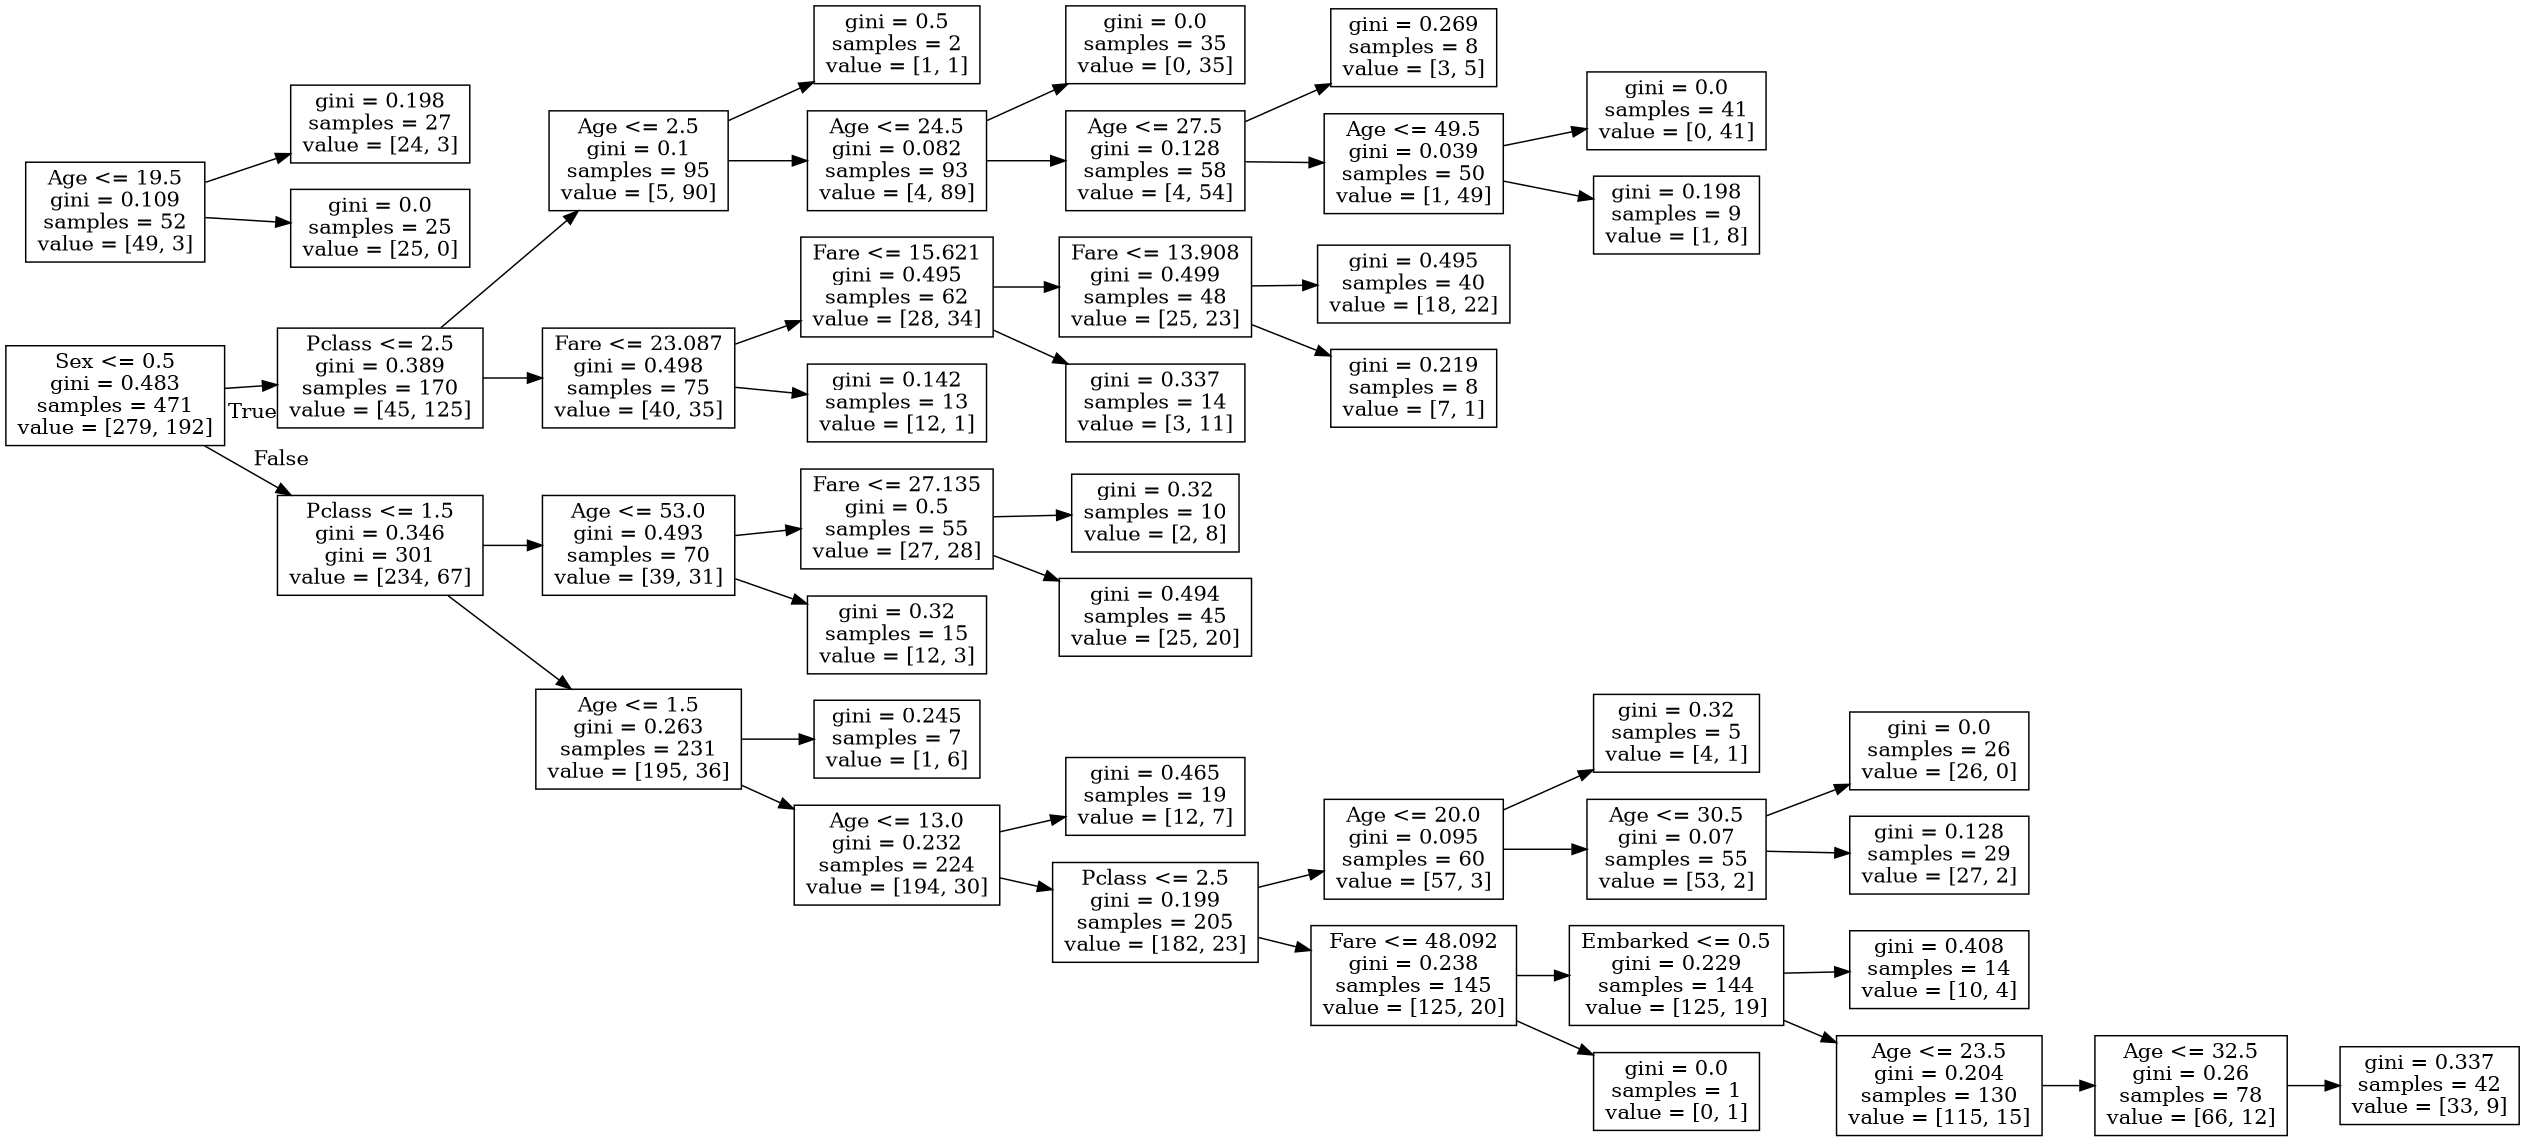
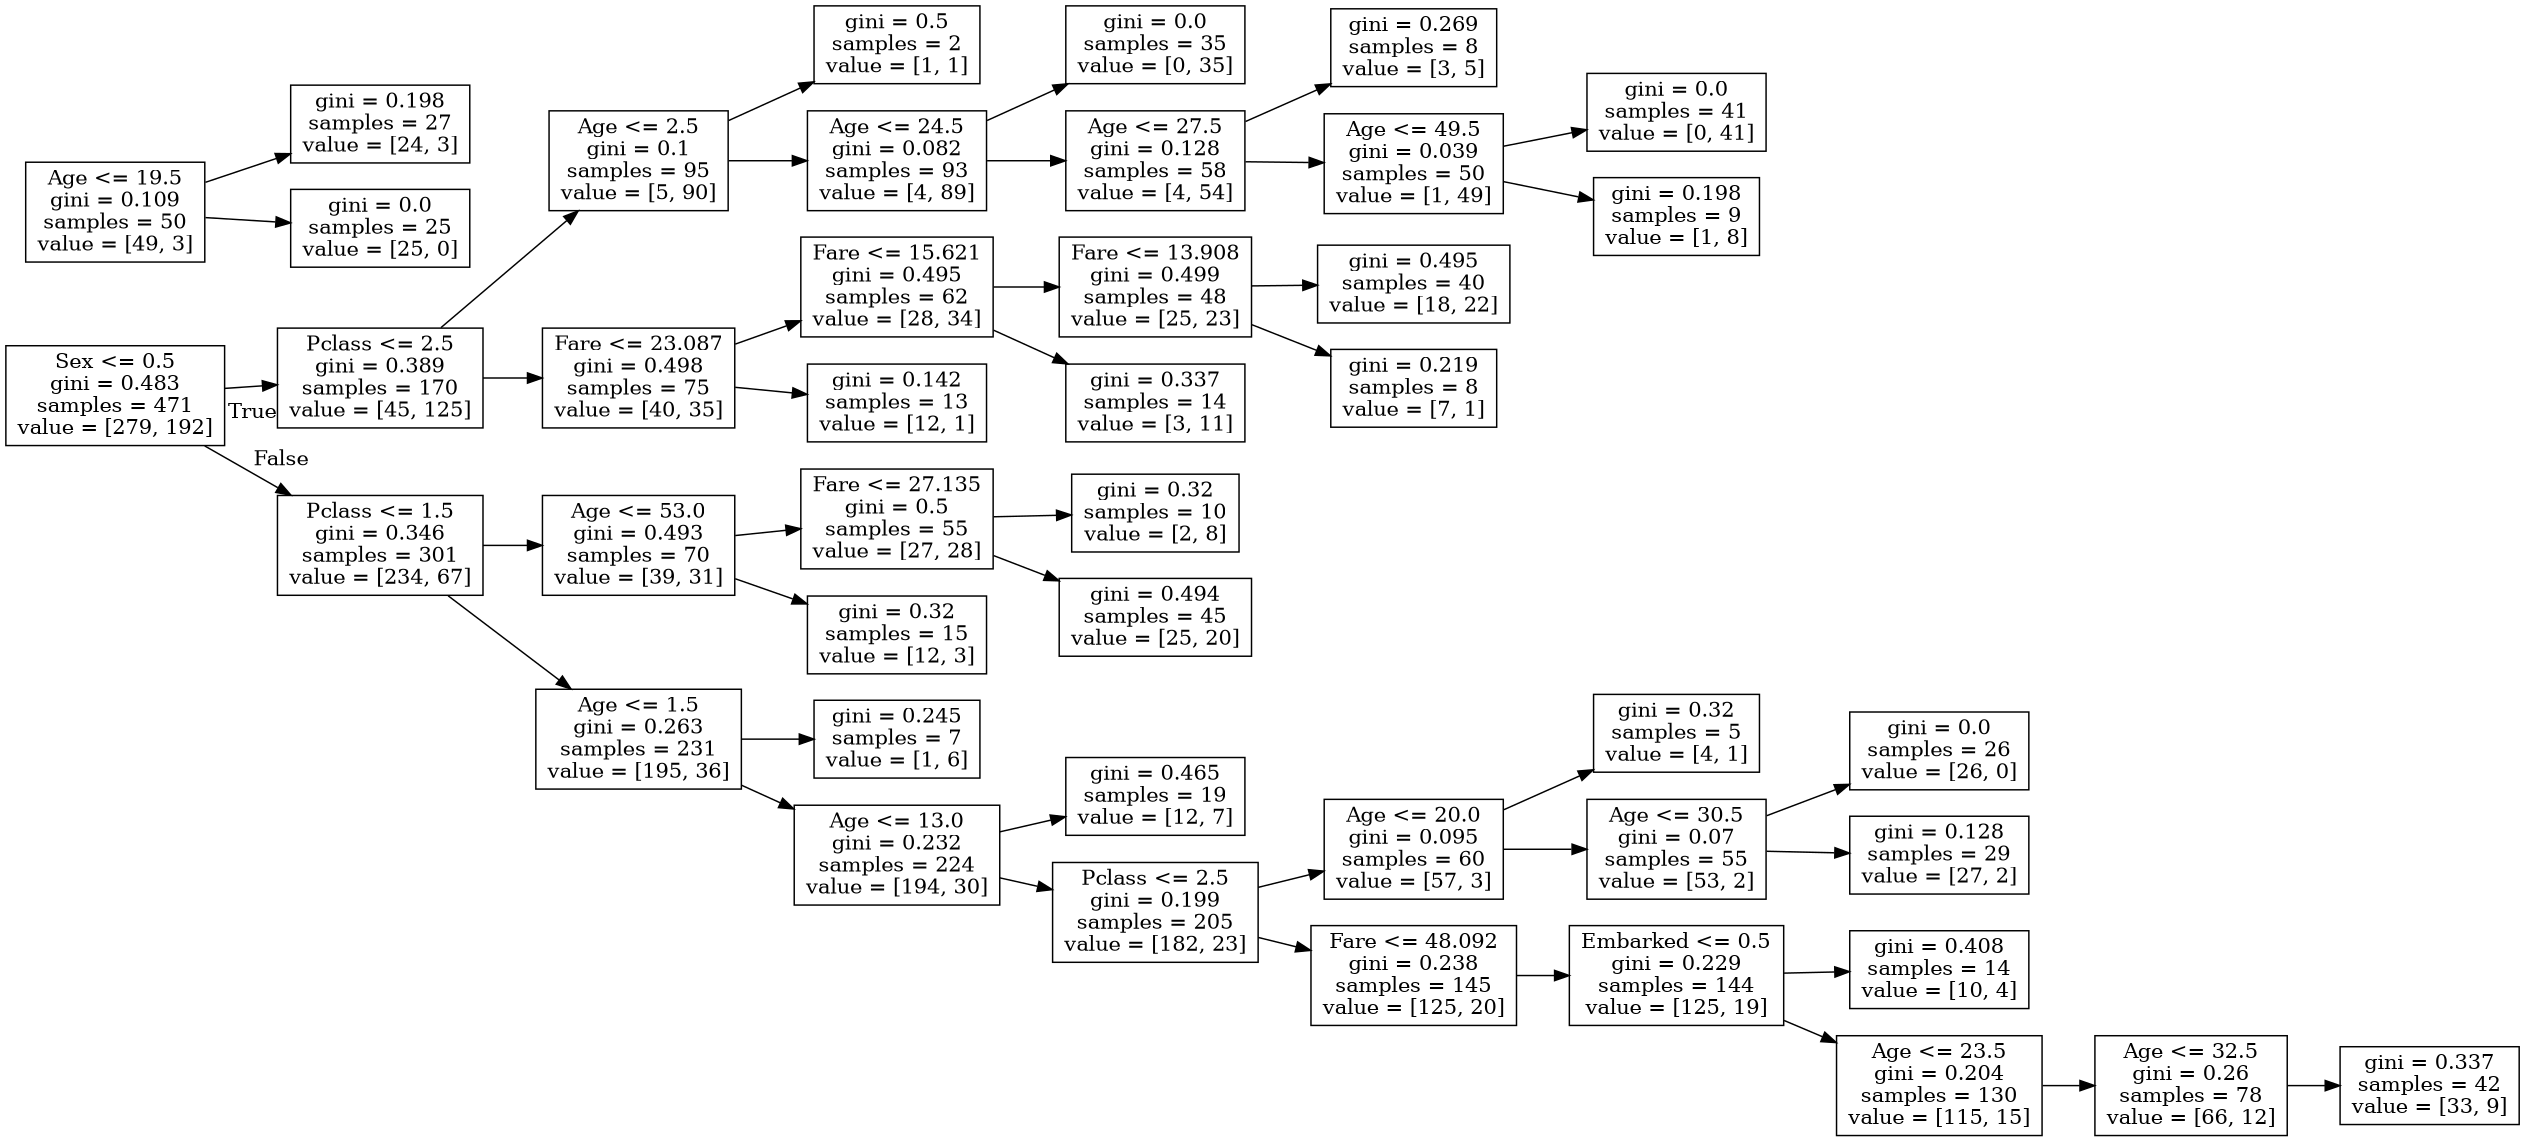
(115, 212) -> (115, 212)
(380, 545) -> (380, 545)
(1677, 1091) -> none
